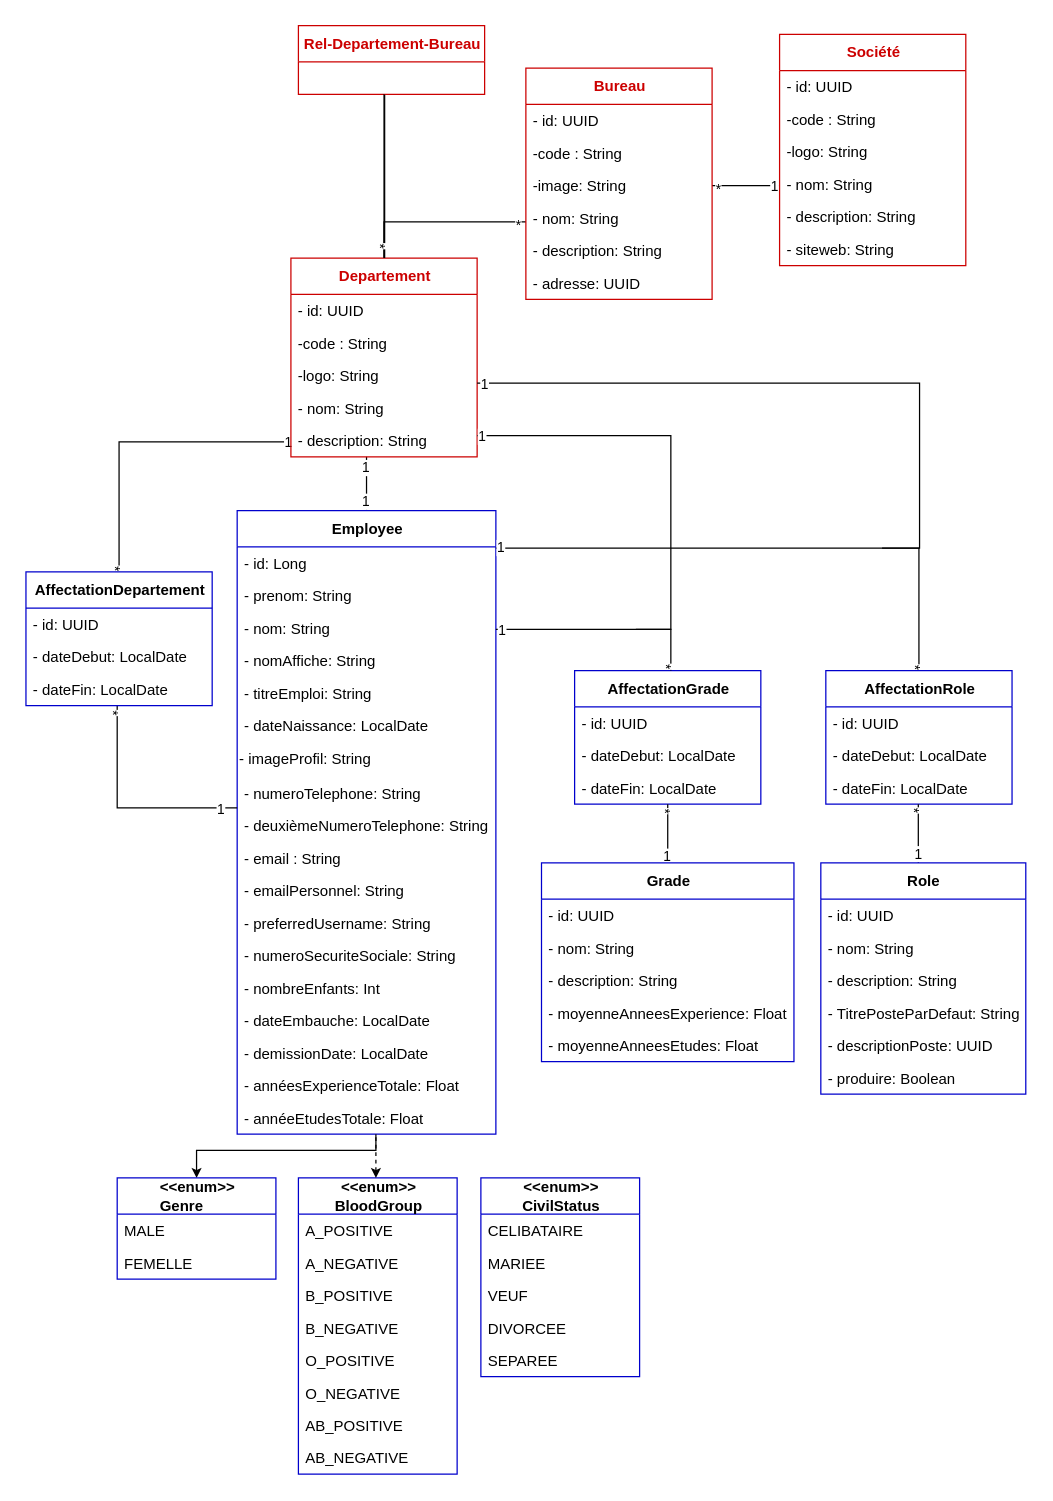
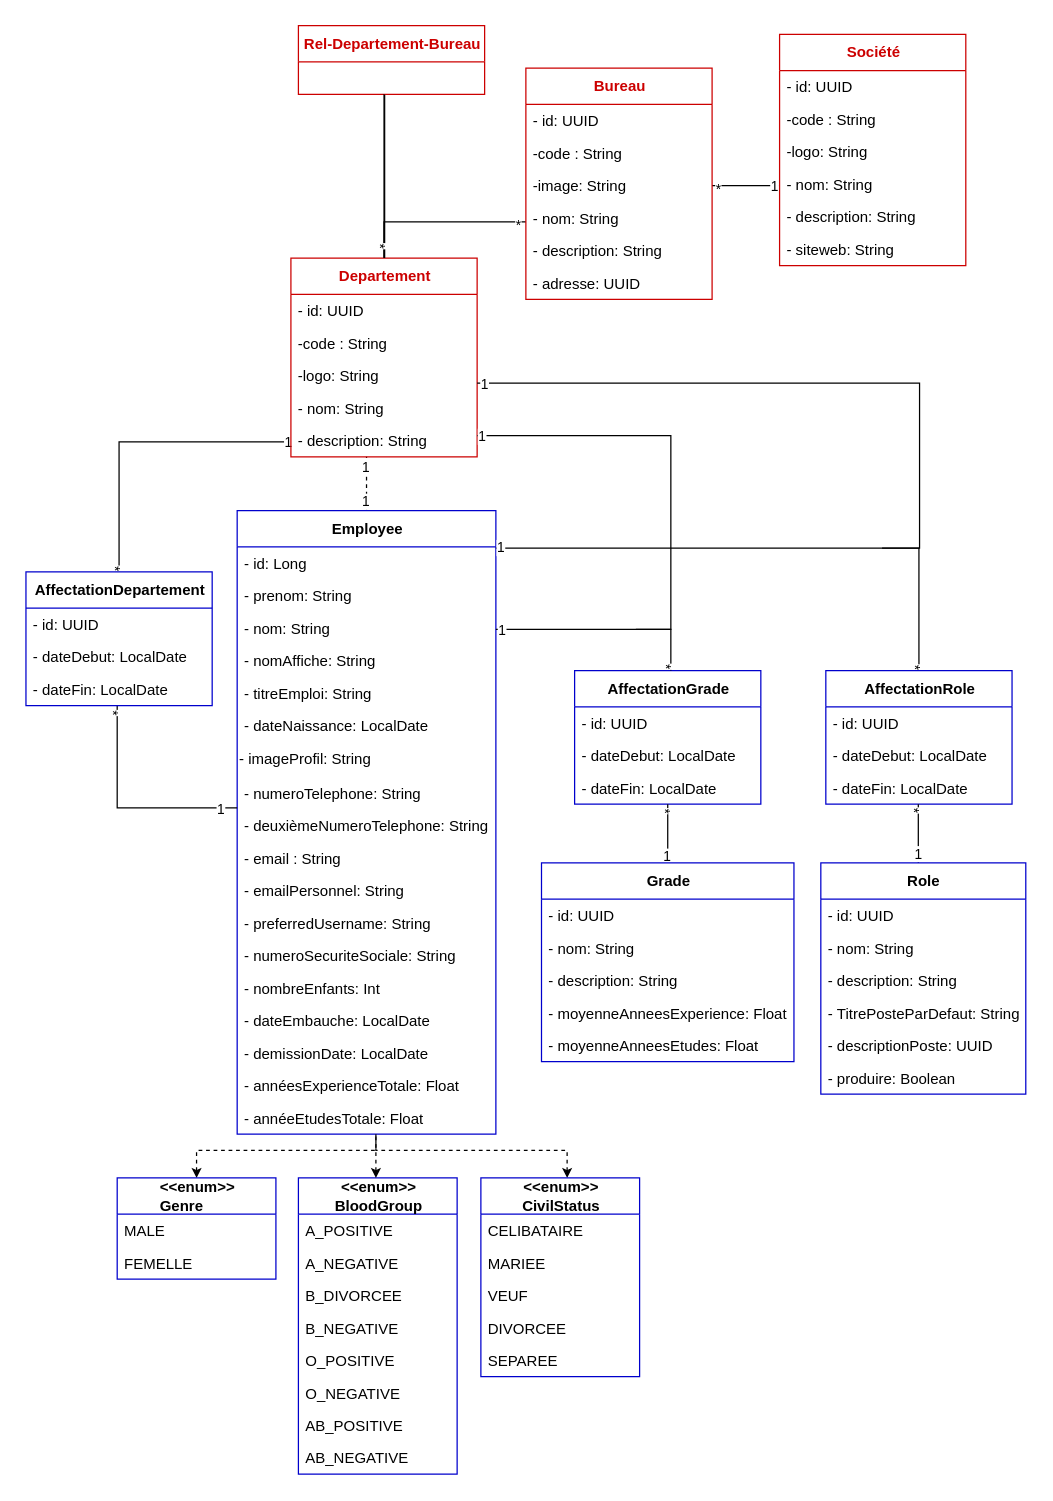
(366, 484) -> (366, 484)
(275, 1151) -> (275, 1151)
none -> (482, 1151)
(347, 1296) -> (347, 1296)
